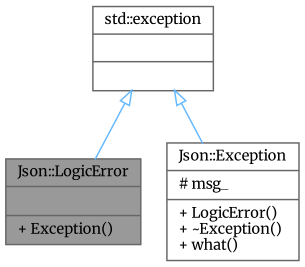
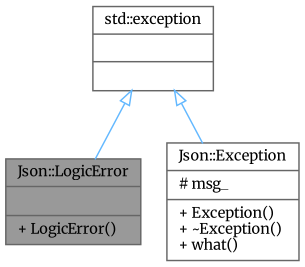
(229, 213) -> (227, 213)
(66, 229) -> (67, 229)
